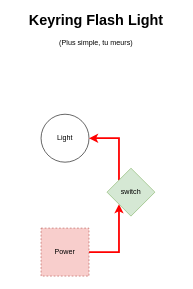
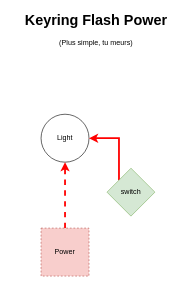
(96, 24) -> (96, 24)
none -> (65, 199)
(119, 247) -> none
